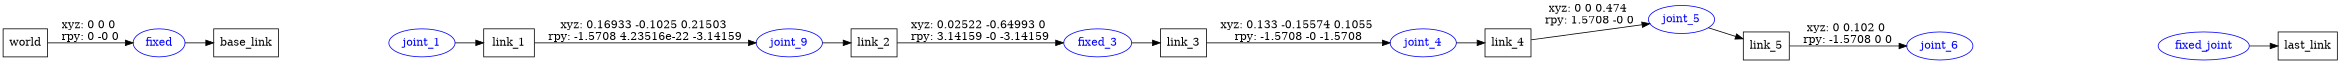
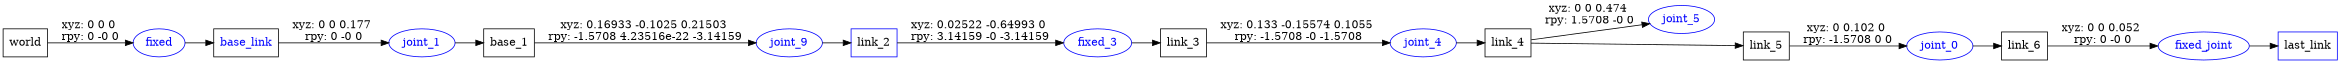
(1722, 32) -> (1633, 44)
(246, 43) -> (246, 43)
none -> (330, 43)
(509, 43) -> (509, 43)
(874, 43) -> (874, 43)
(1940, 46) -> (1940, 46)
none -> (2025, 46)
(2308, 46) -> (2308, 46)
